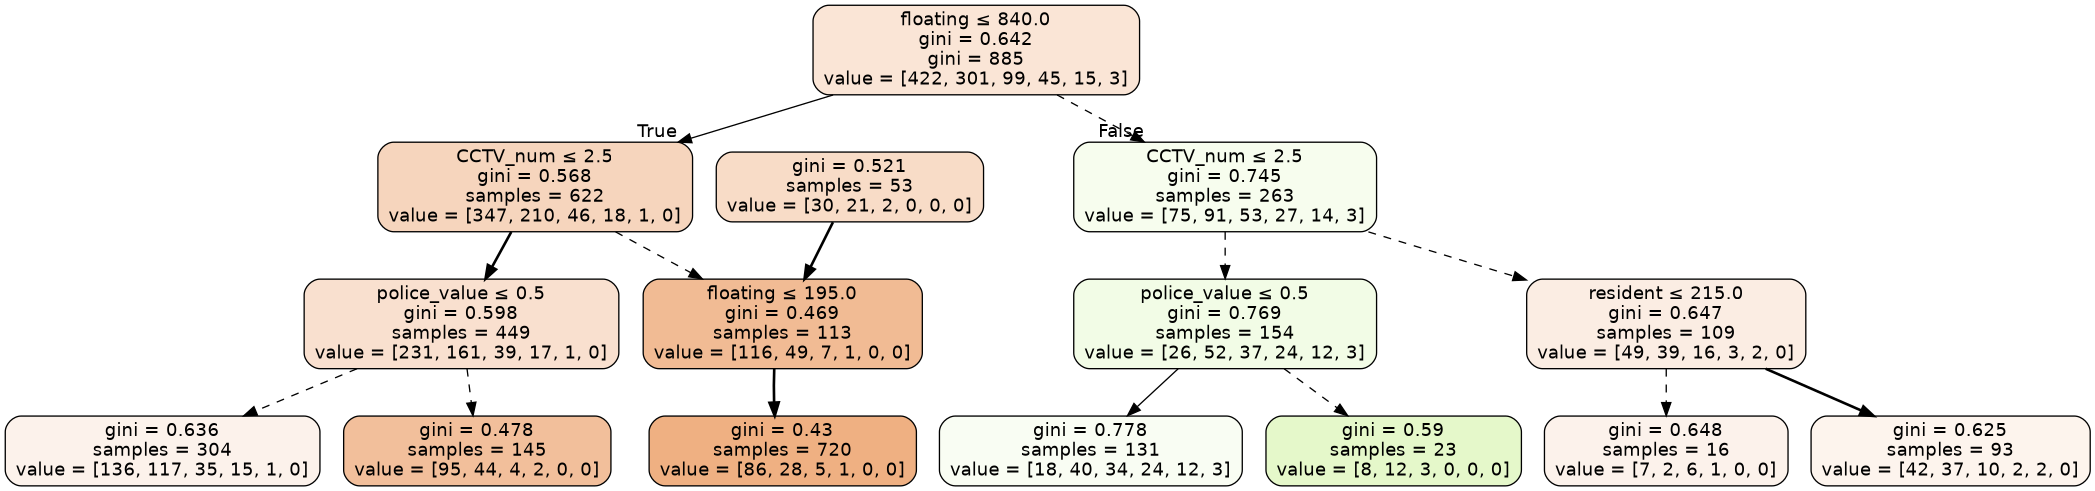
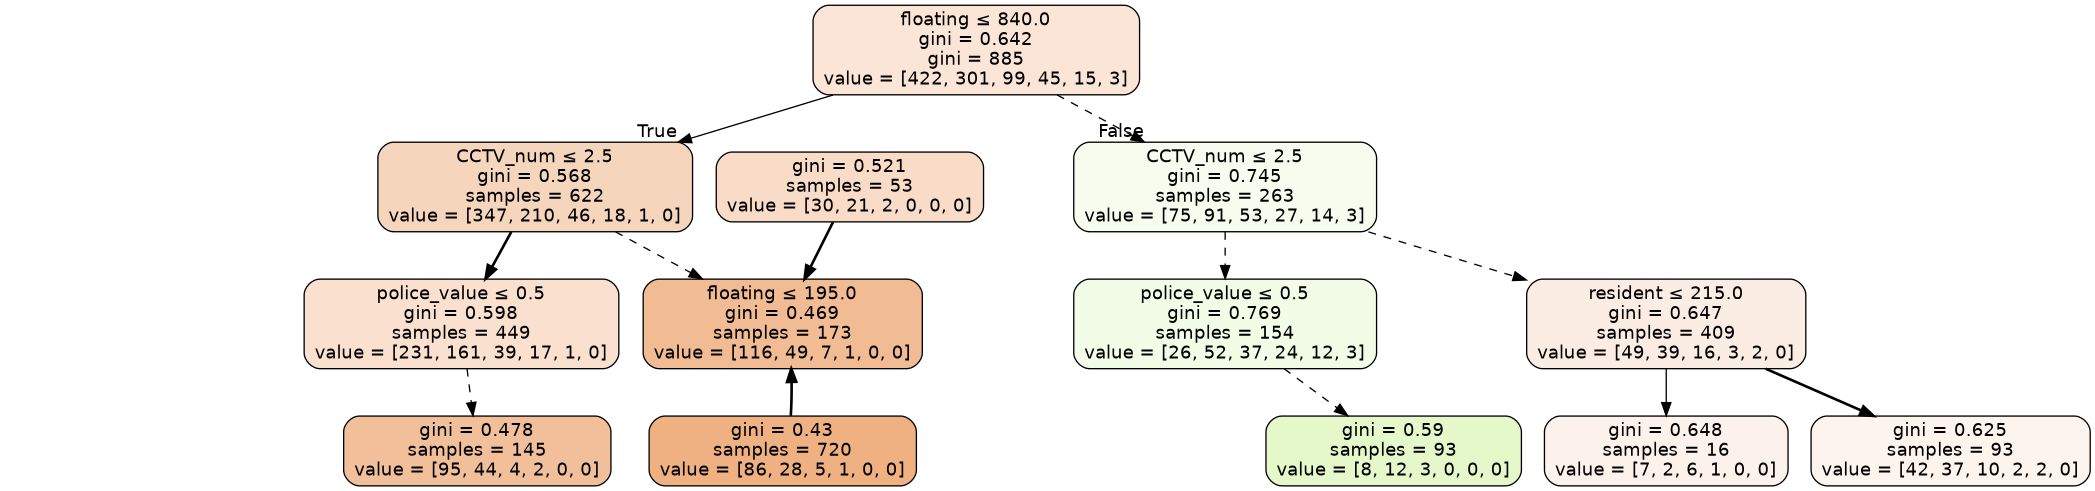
(783, 333) -> (783, 333)
(1666, 333) -> (1666, 333)
(774, 385) -> (792, 399)
(1666, 386) -> (1666, 386)
(1394, 450) -> (1394, 450)
(163, 451) -> none
(1091, 451) -> none
